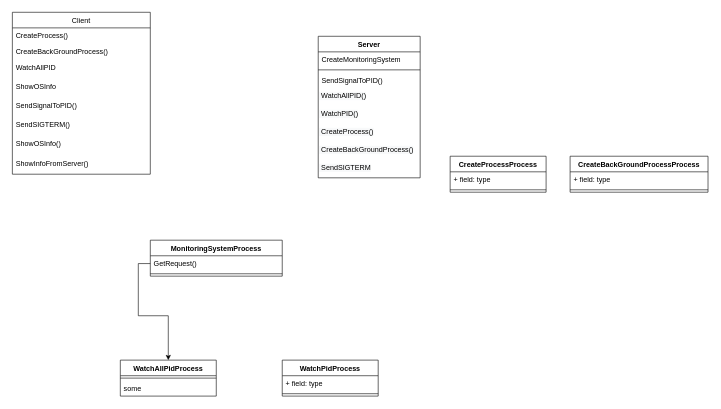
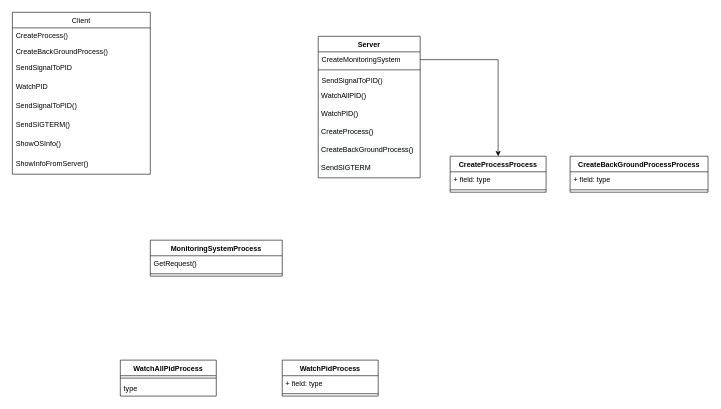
none -> (460, 60)
(36, 67) -> (44, 67)
(36, 86) -> (32, 86)
(143, 264) -> none
(132, 389) -> (132, 389)
